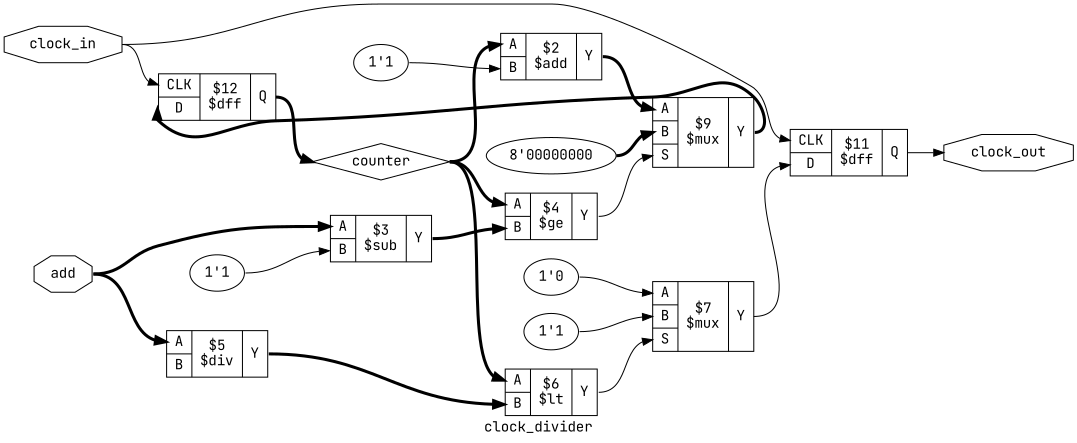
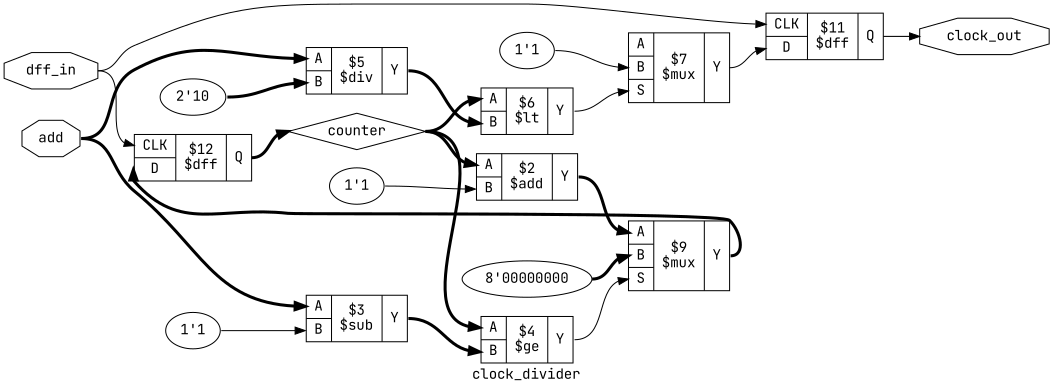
(63, 44) -> (51, 71)
none -> (193, 97)
(551, 277) -> none
